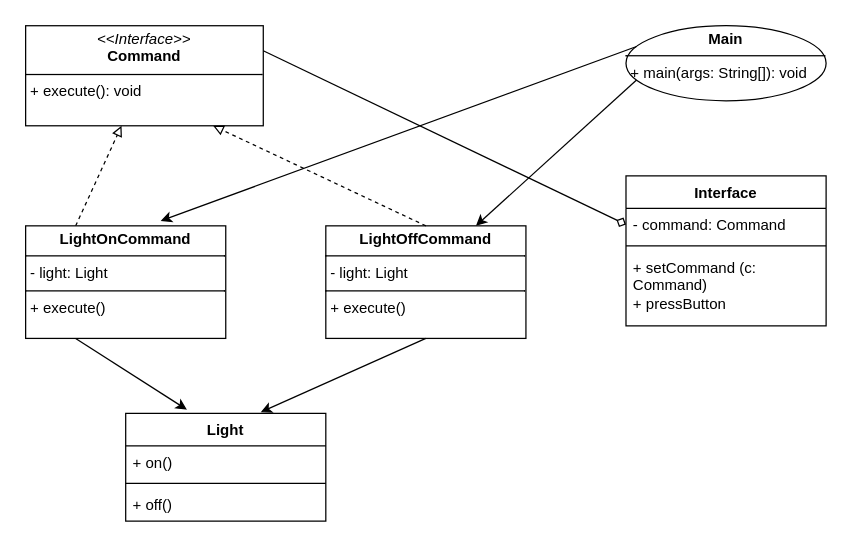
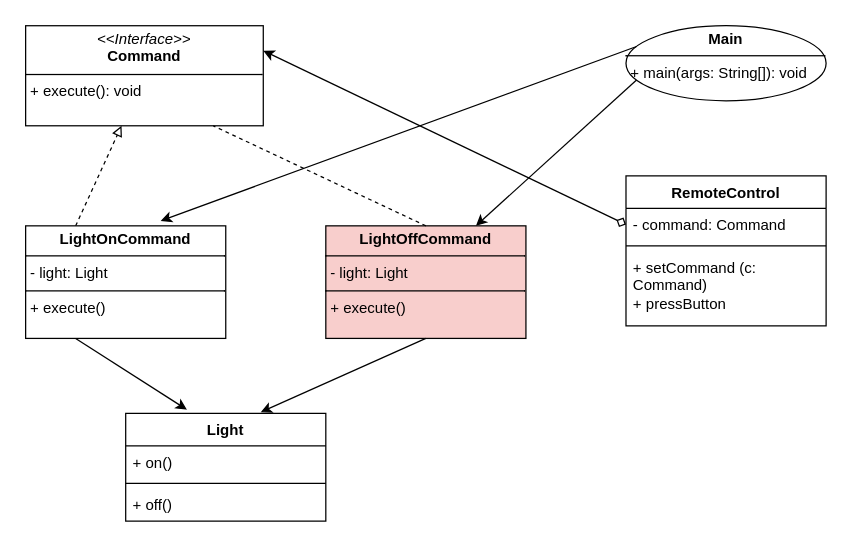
(269, 53) -> (272, 55)
(223, 130) -> (218, 128)
(726, 193) -> (726, 193)
(426, 282) -> (426, 282)
